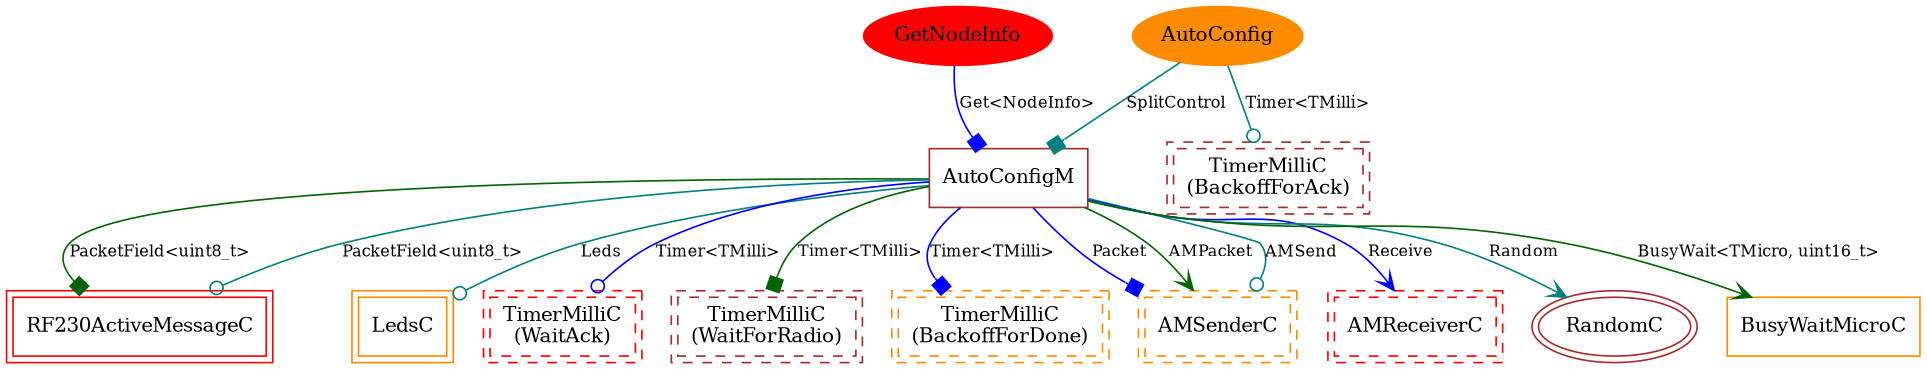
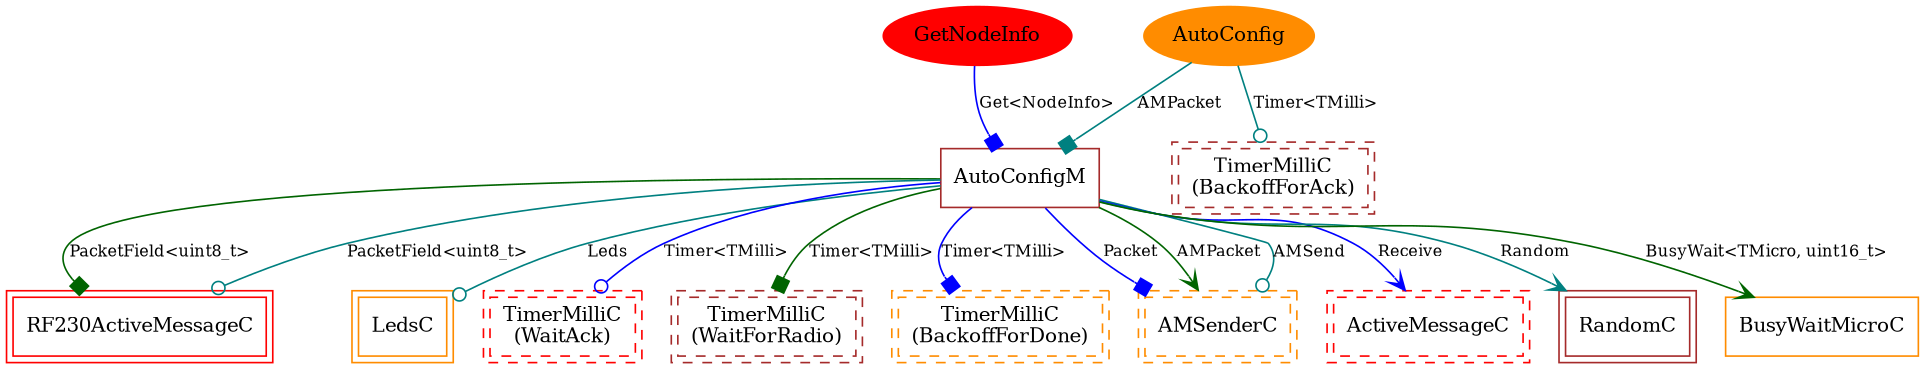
(1176, 104) -> (1180, 104)
(1415, 327) -> (1428, 327)
(1615, 327) -> (1628, 327)
